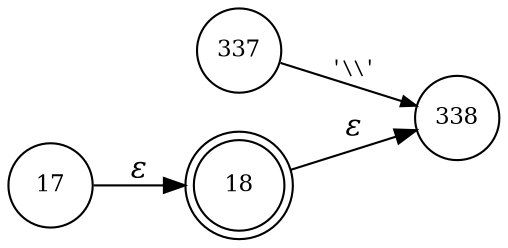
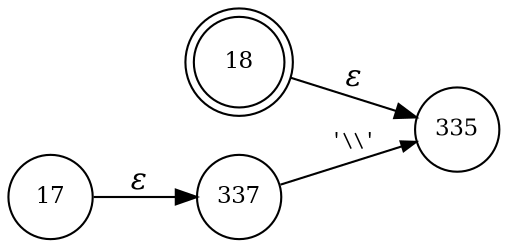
(457, 118) -> (457, 130)
(129, 185) -> (134, 197)
